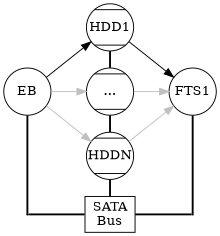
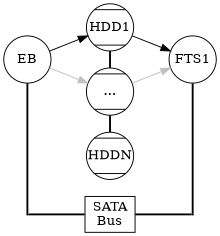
(65, 121) -> none
(147, 127) -> none
(110, 188) -> none
